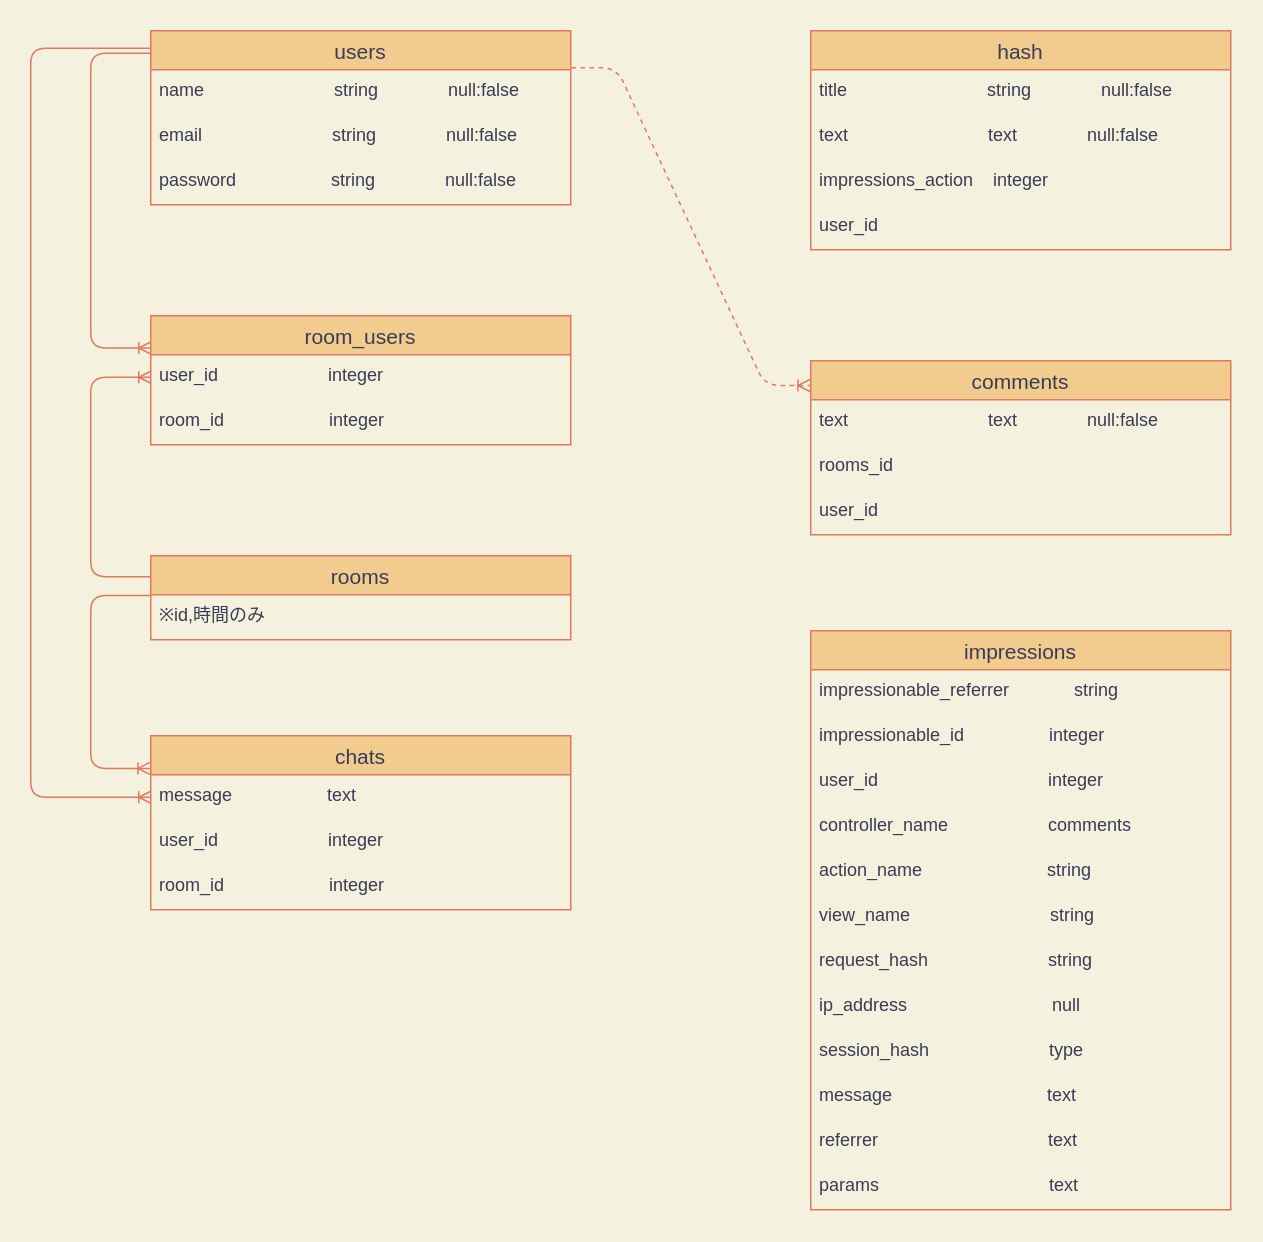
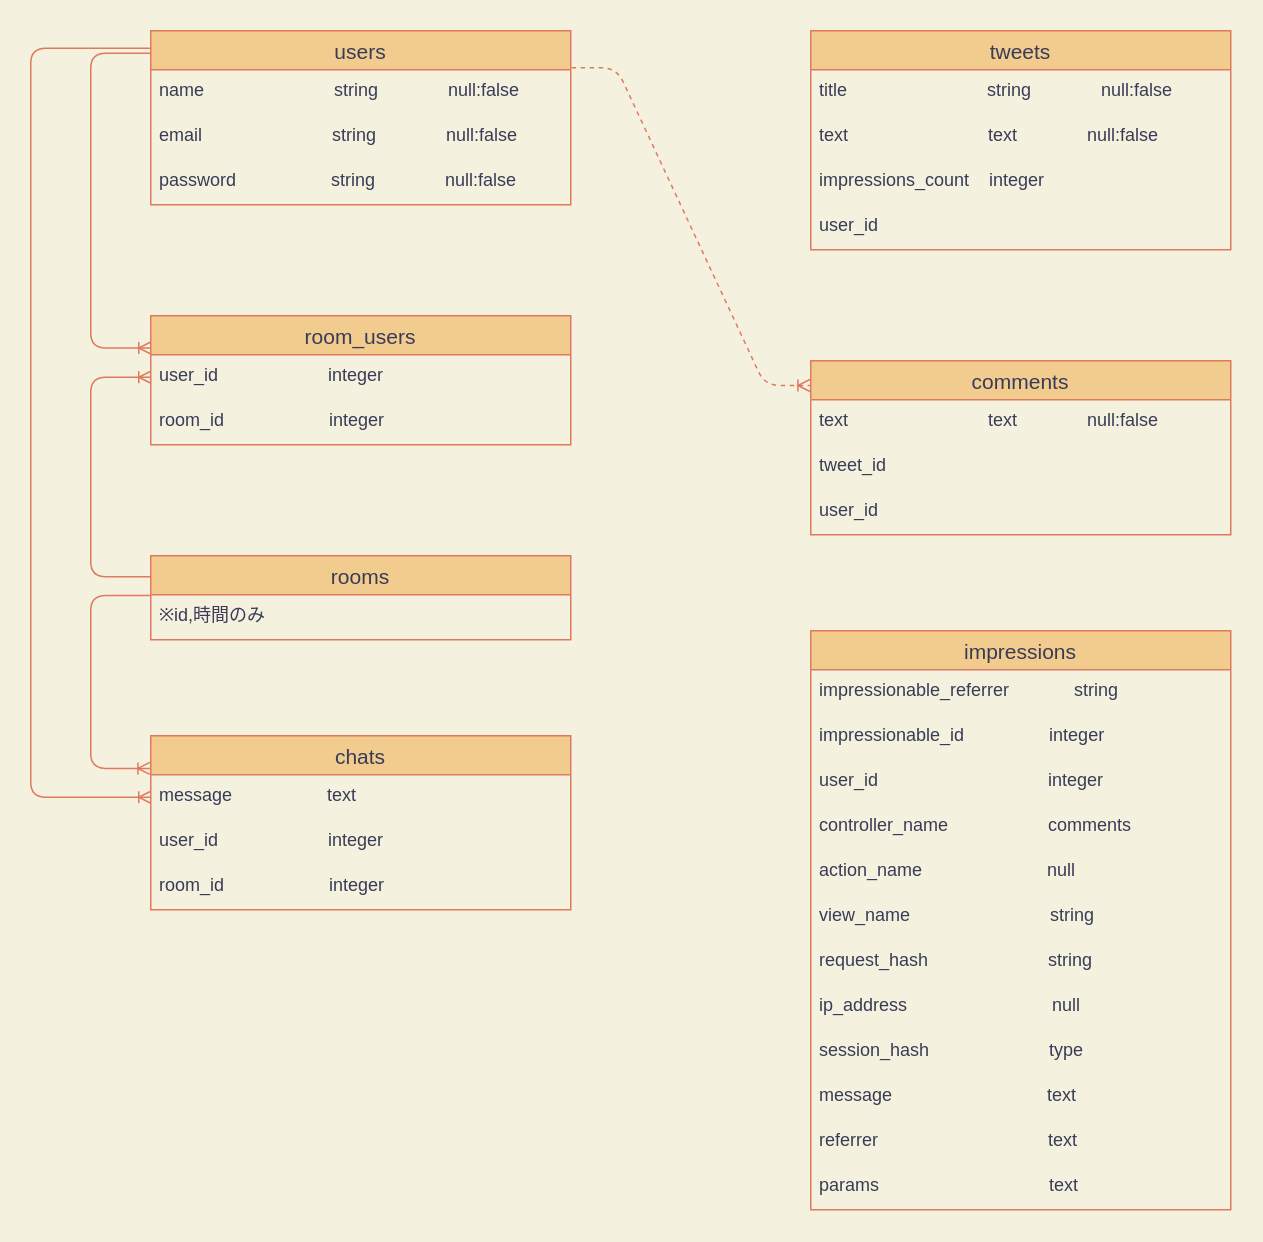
(1020, 52) -> (1020, 52)
(951, 180) -> (948, 180)
(857, 465) -> (857, 465)
(998, 870) -> (986, 870)
